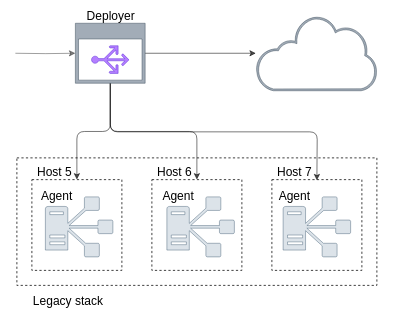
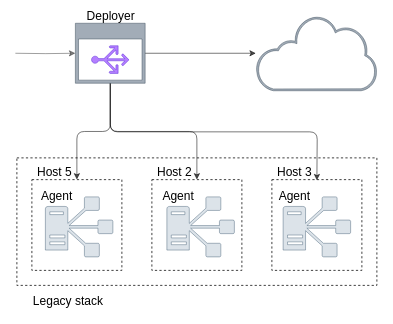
(175, 172) -> (175, 172)
(295, 172) -> (295, 172)
